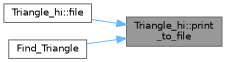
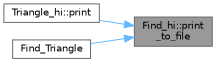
(48, 13) -> (52, 13)
(174, 32) -> (173, 32)
